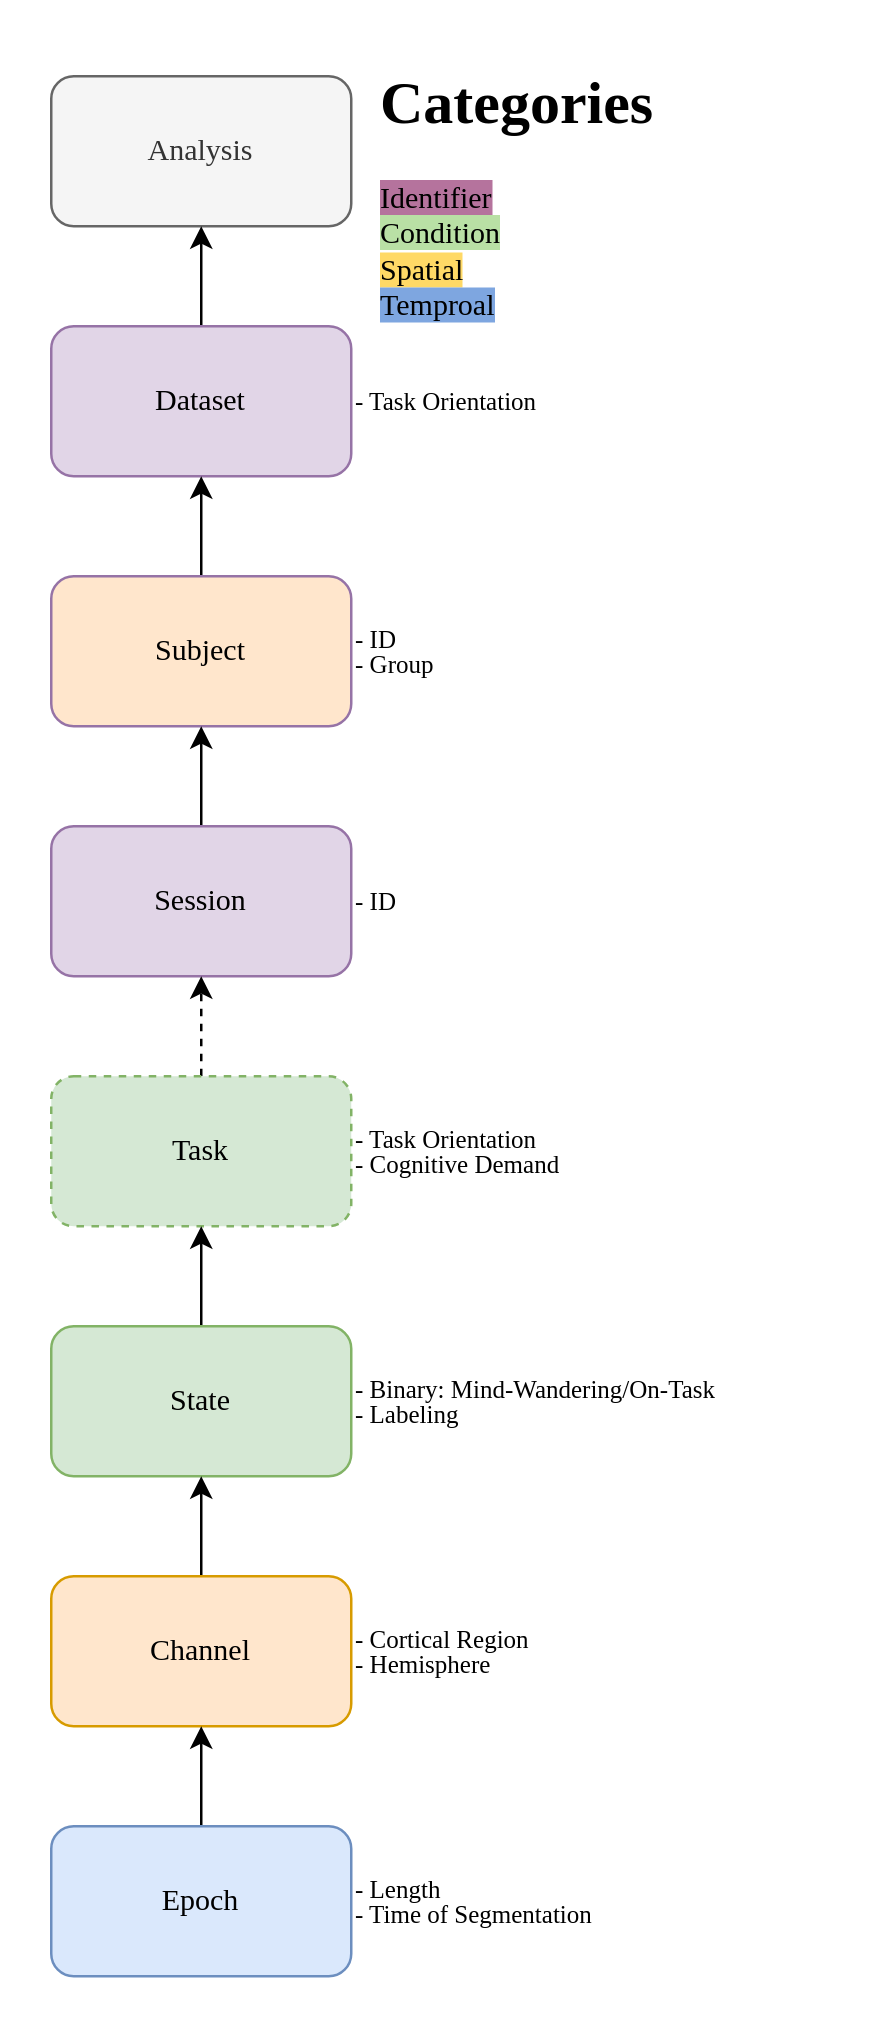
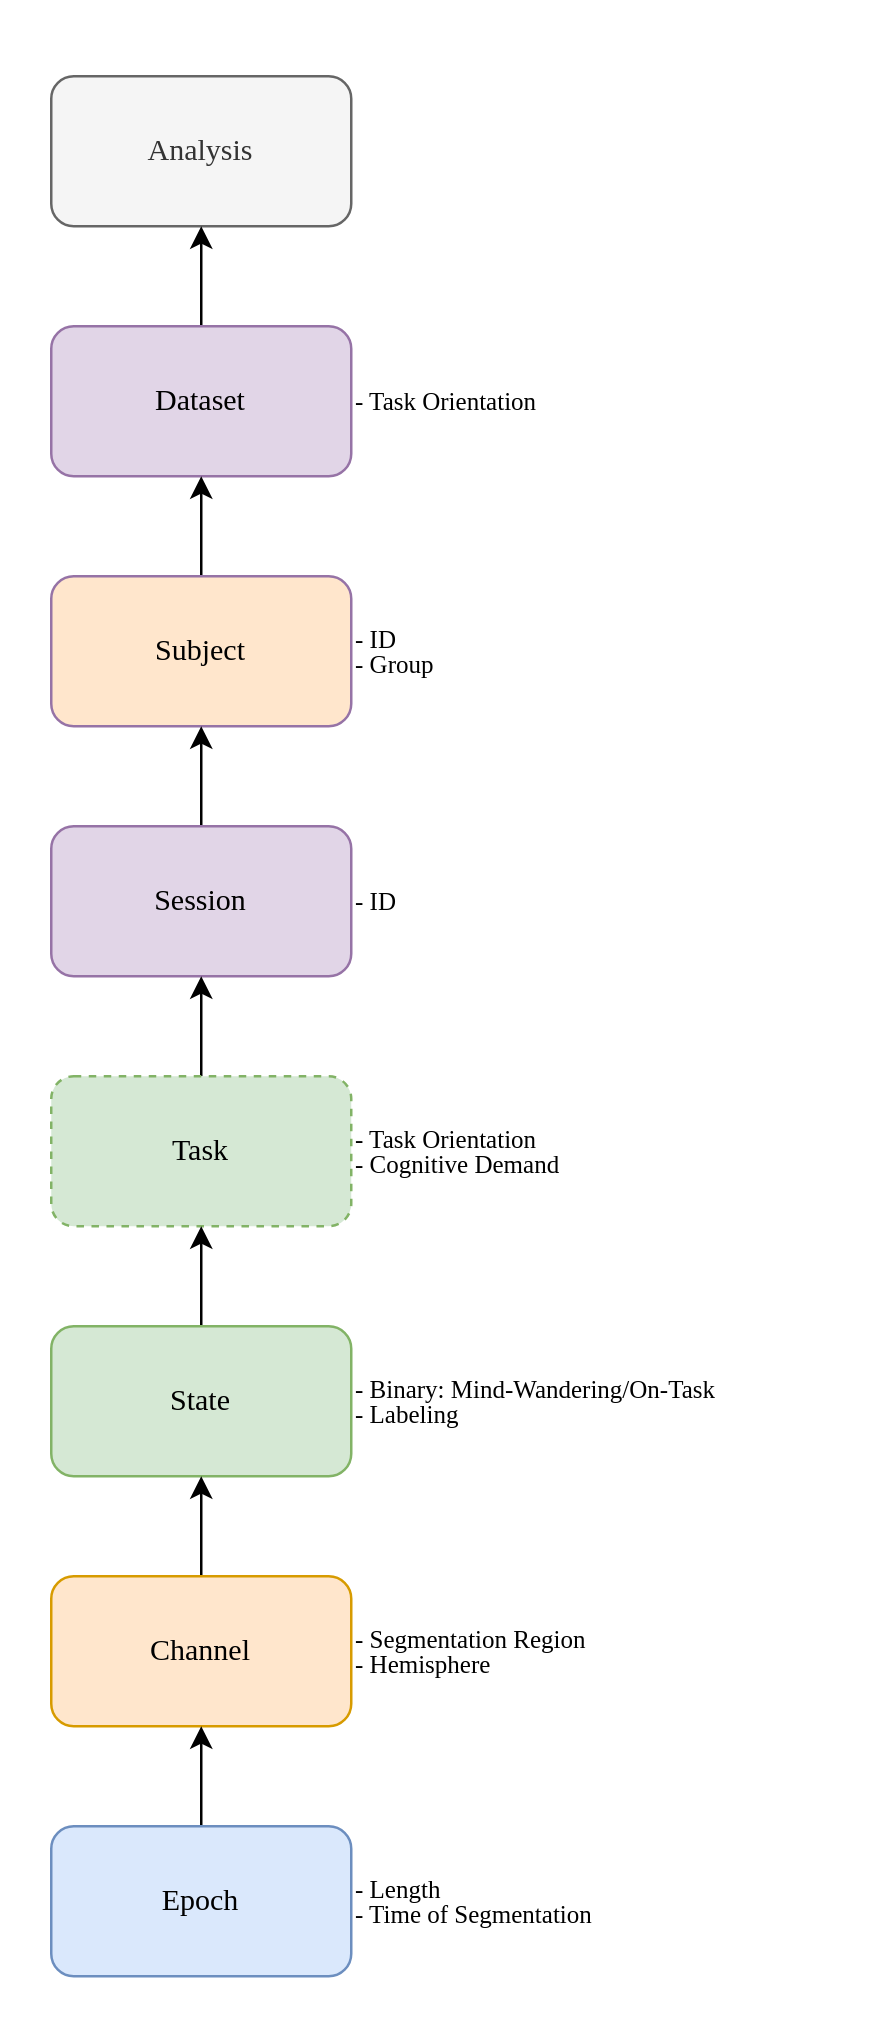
(601, 201) -> none
(201, 1035) -> (201, 1035)
(480, 1639) -> (517, 1639)
